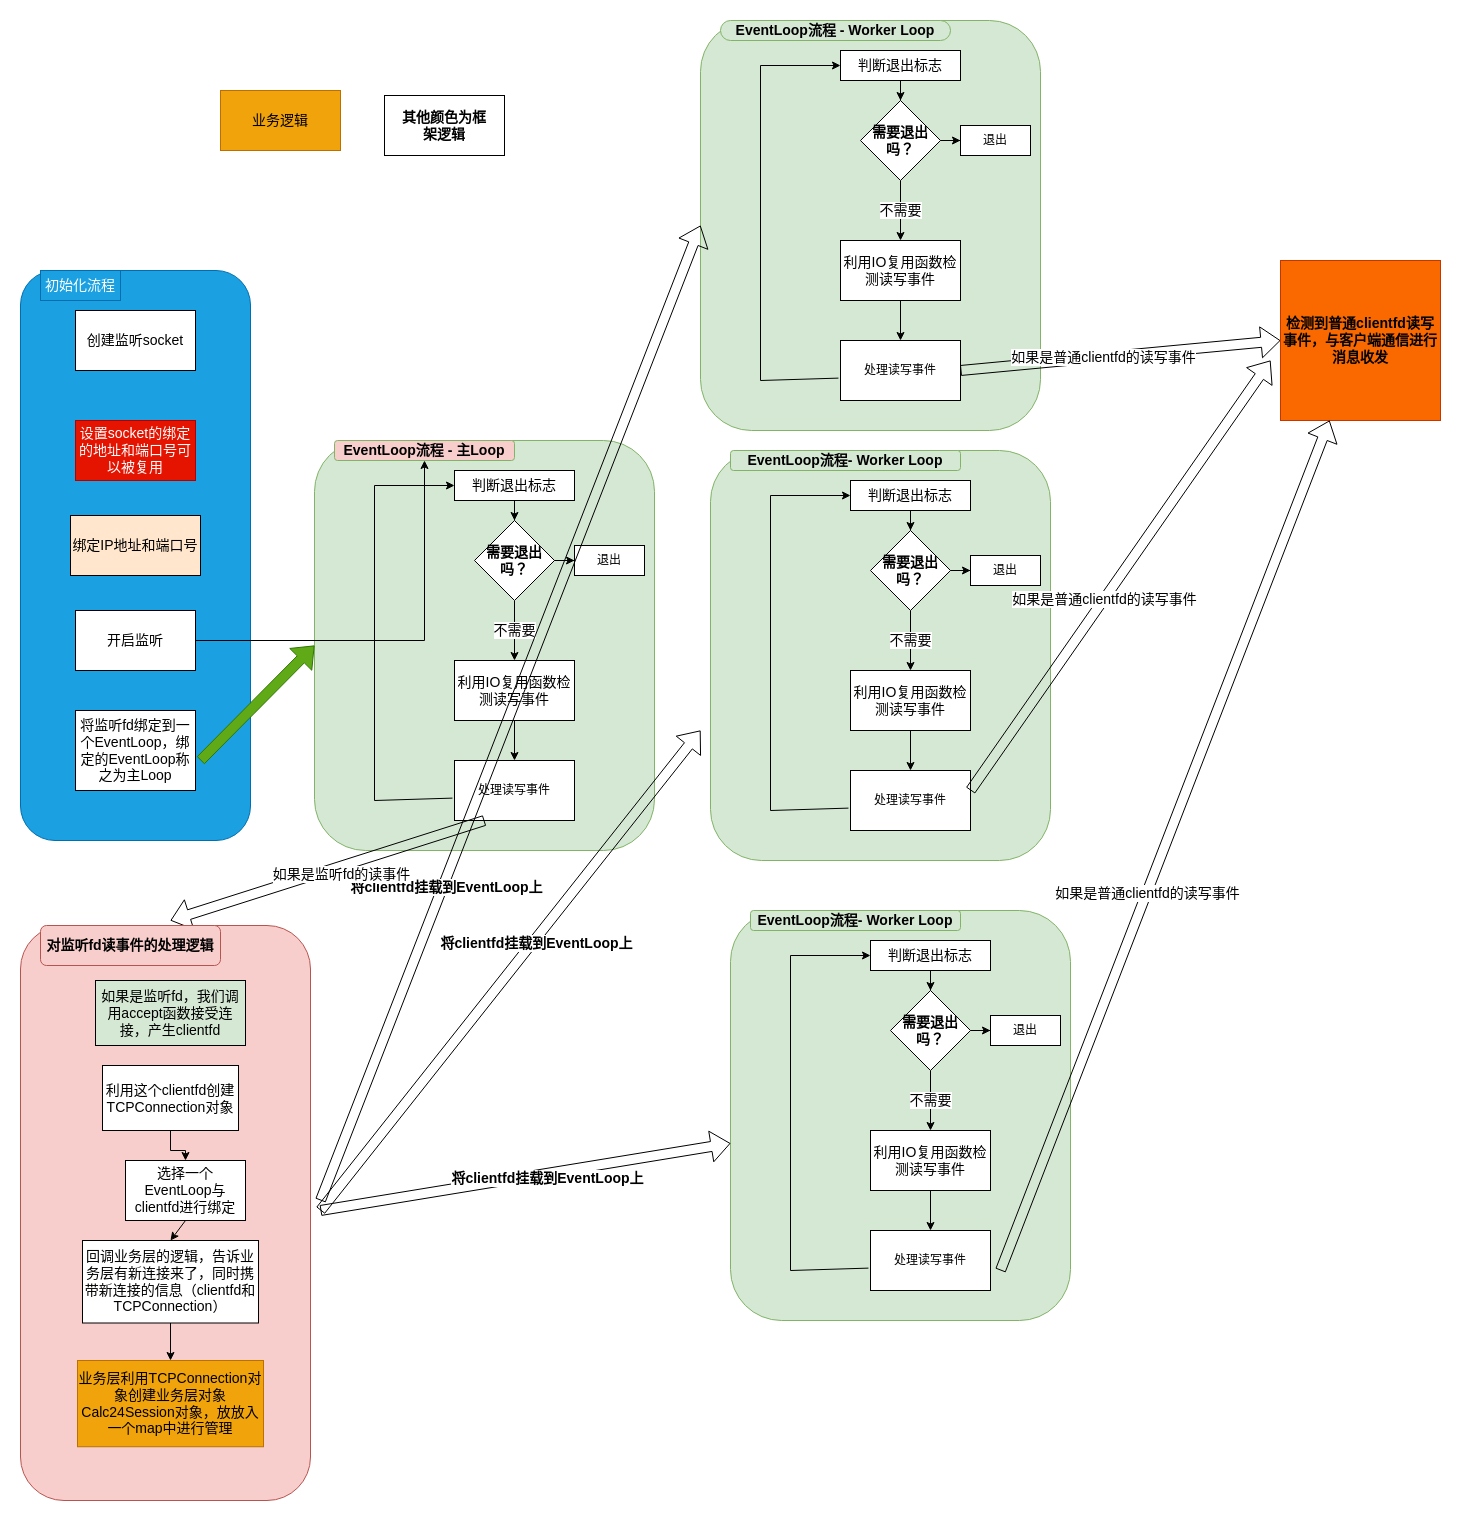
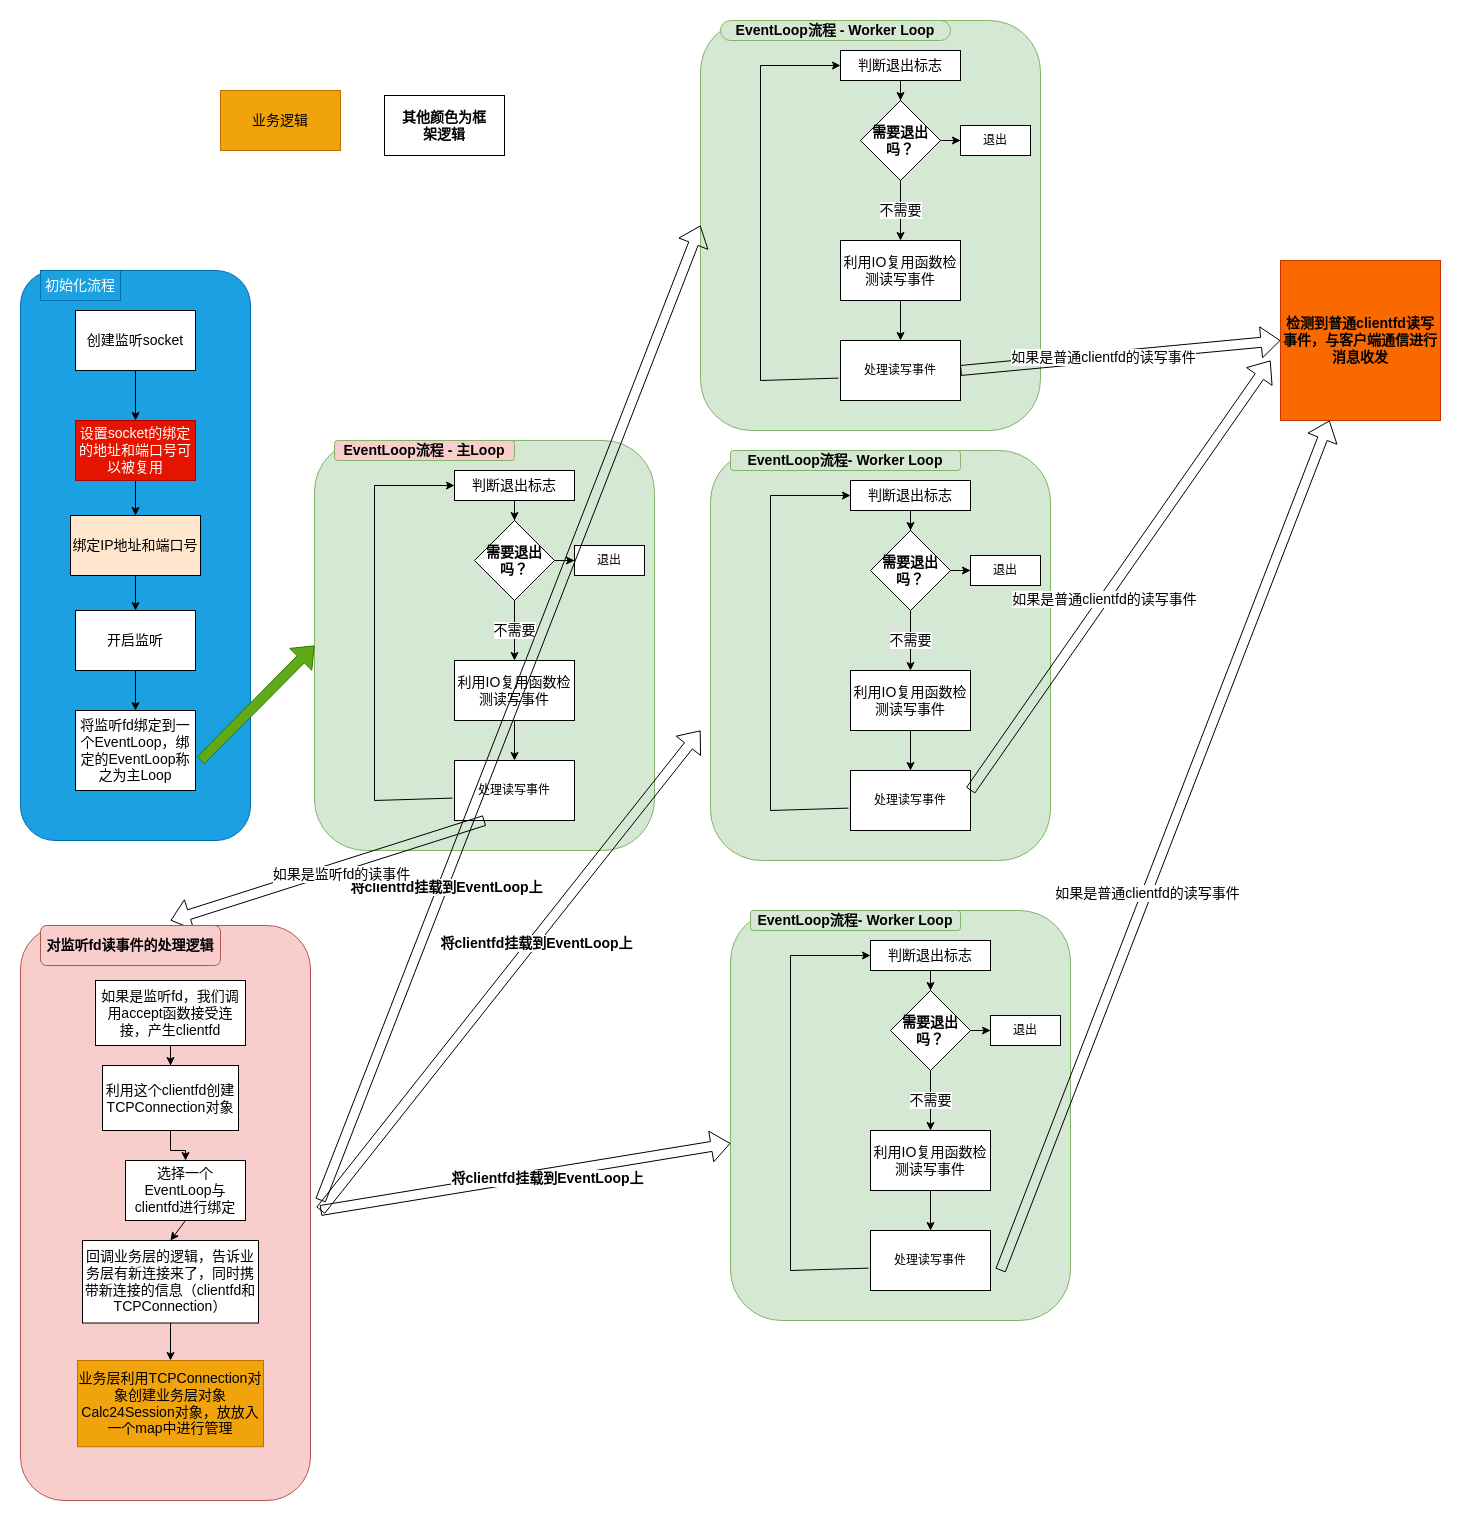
none -> (136, 392)
none -> (136, 500)
none -> (136, 595)
(397, 641) -> (136, 687)
(171, 1013) -> (171, 1013)
none -> (171, 1060)
